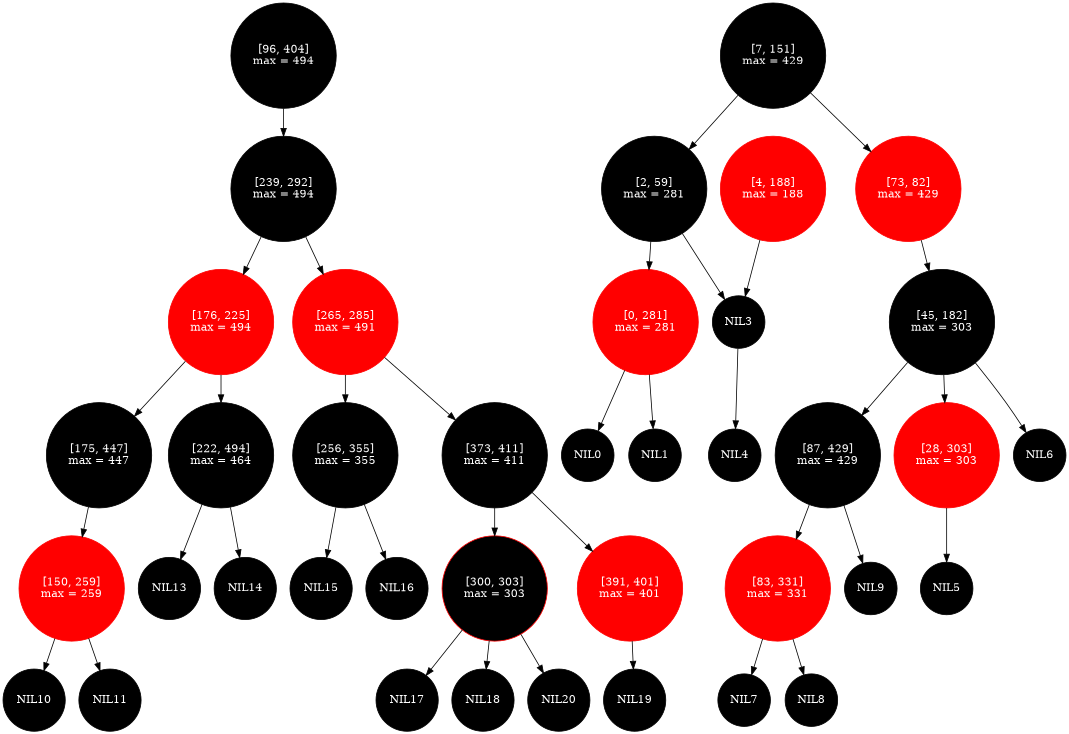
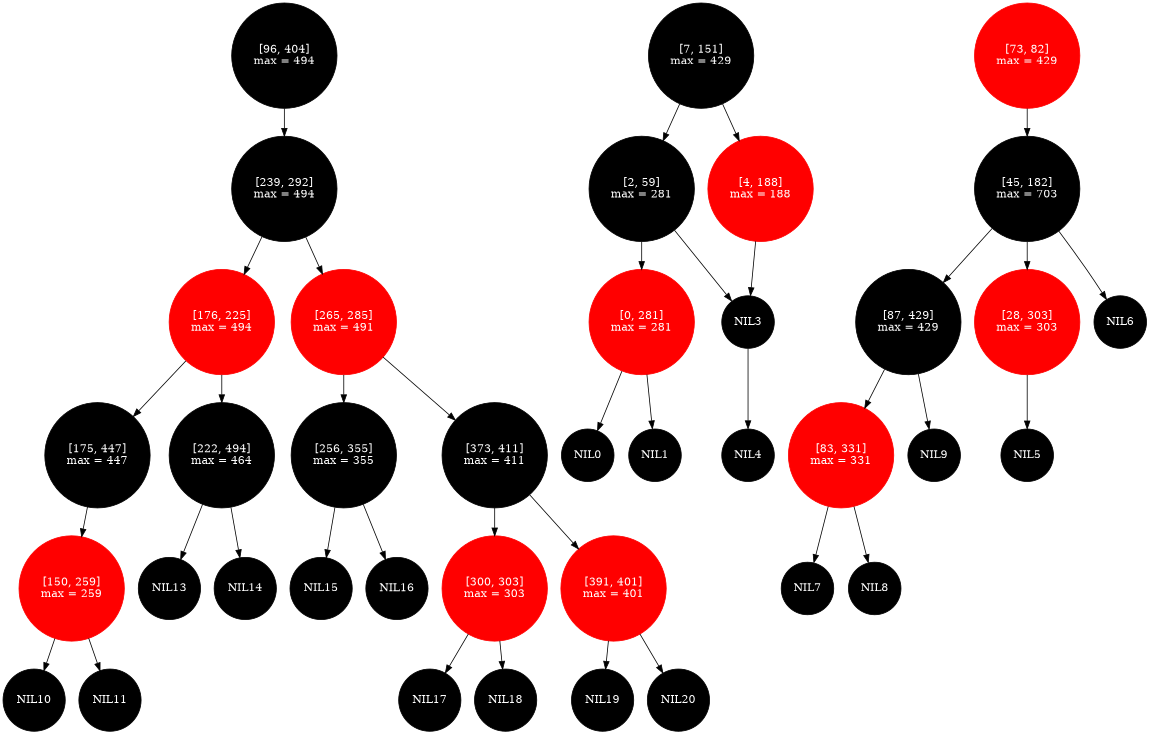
(838, 119) -> (729, 119)
(942, 322) -> (1027, 189)
(495, 588) -> (495, 588)
(530, 650) -> (649, 650)
